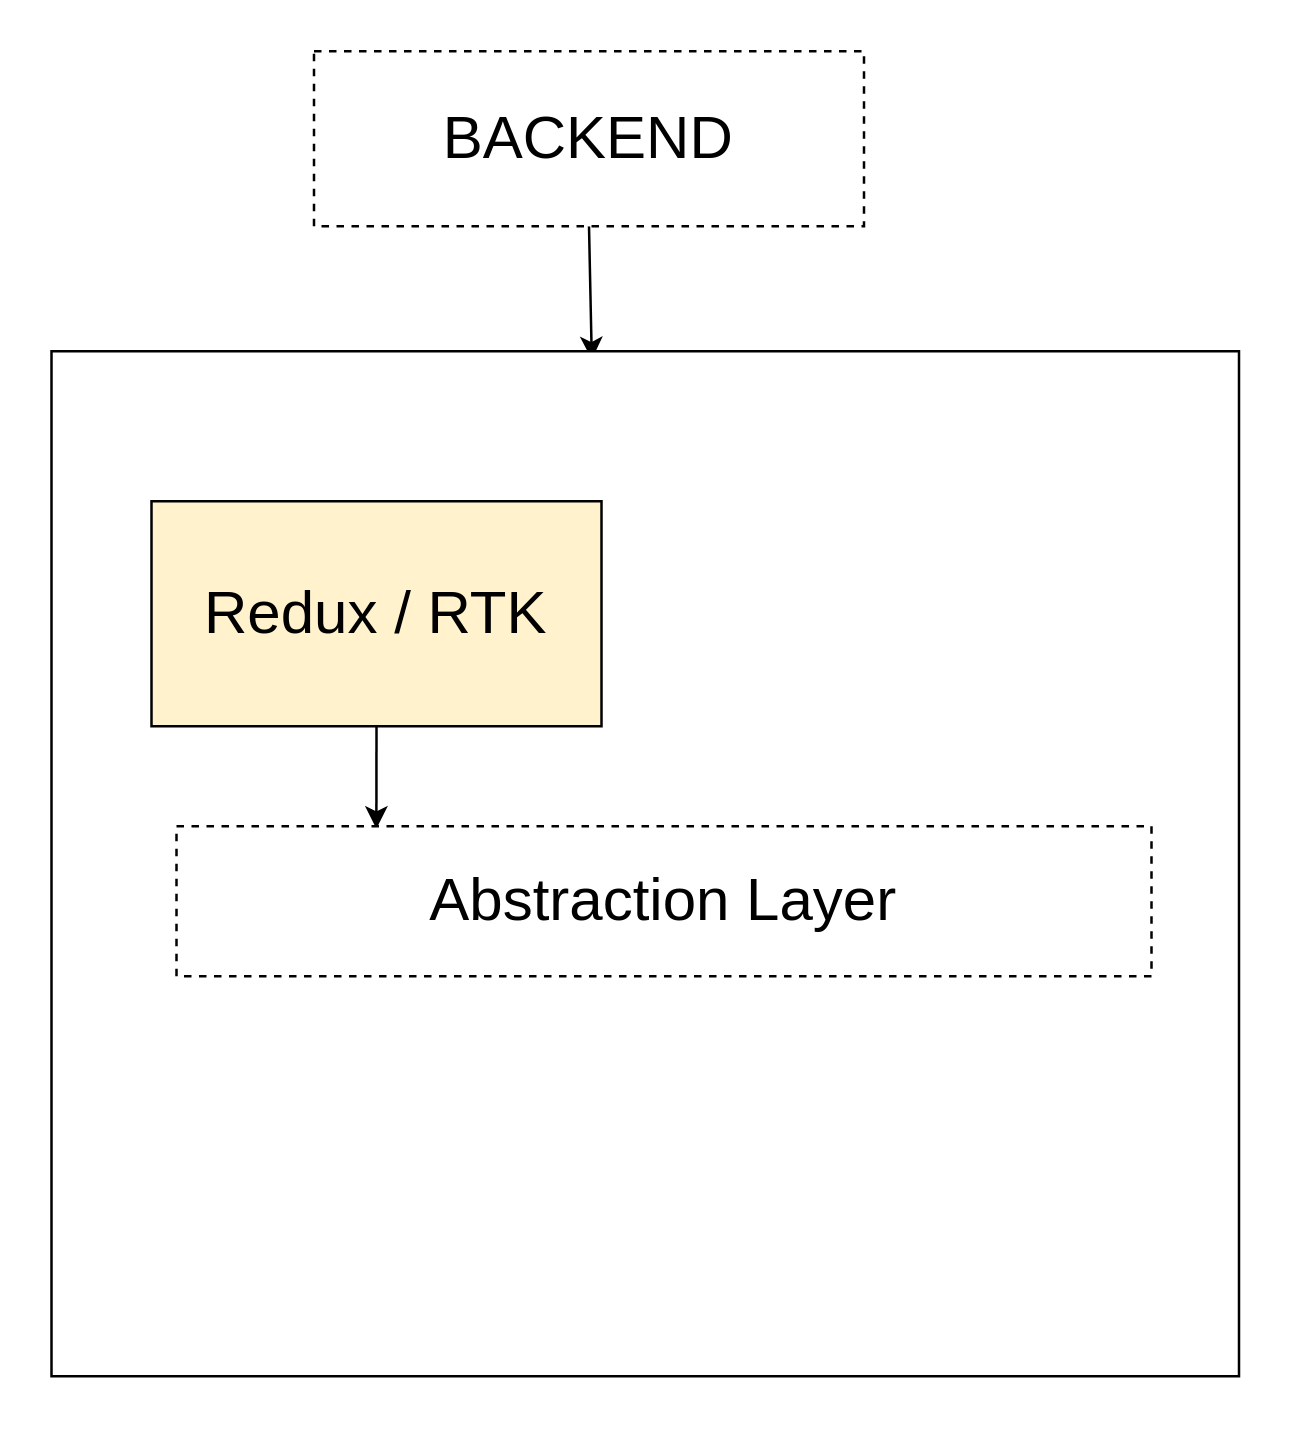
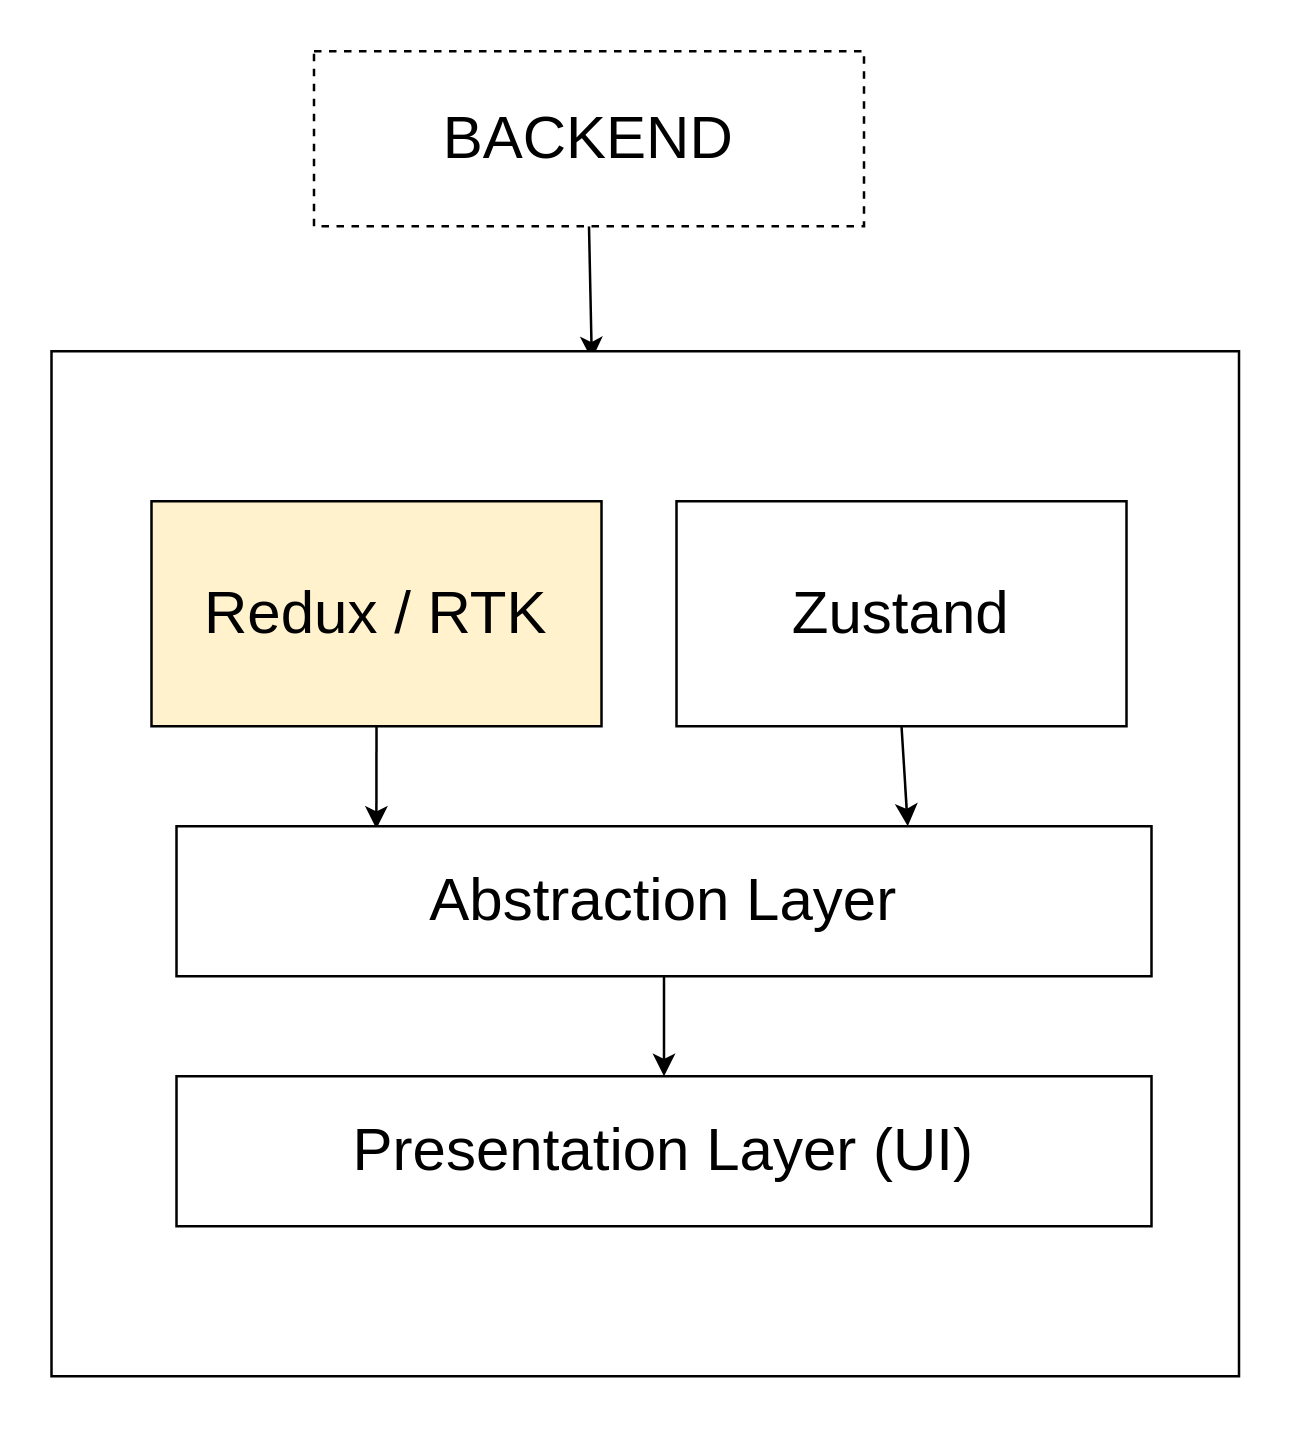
none -> (901, 614)
none -> (904, 768)
(664, 901) -> (664, 901)
none -> (664, 1018)
none -> (664, 1151)
